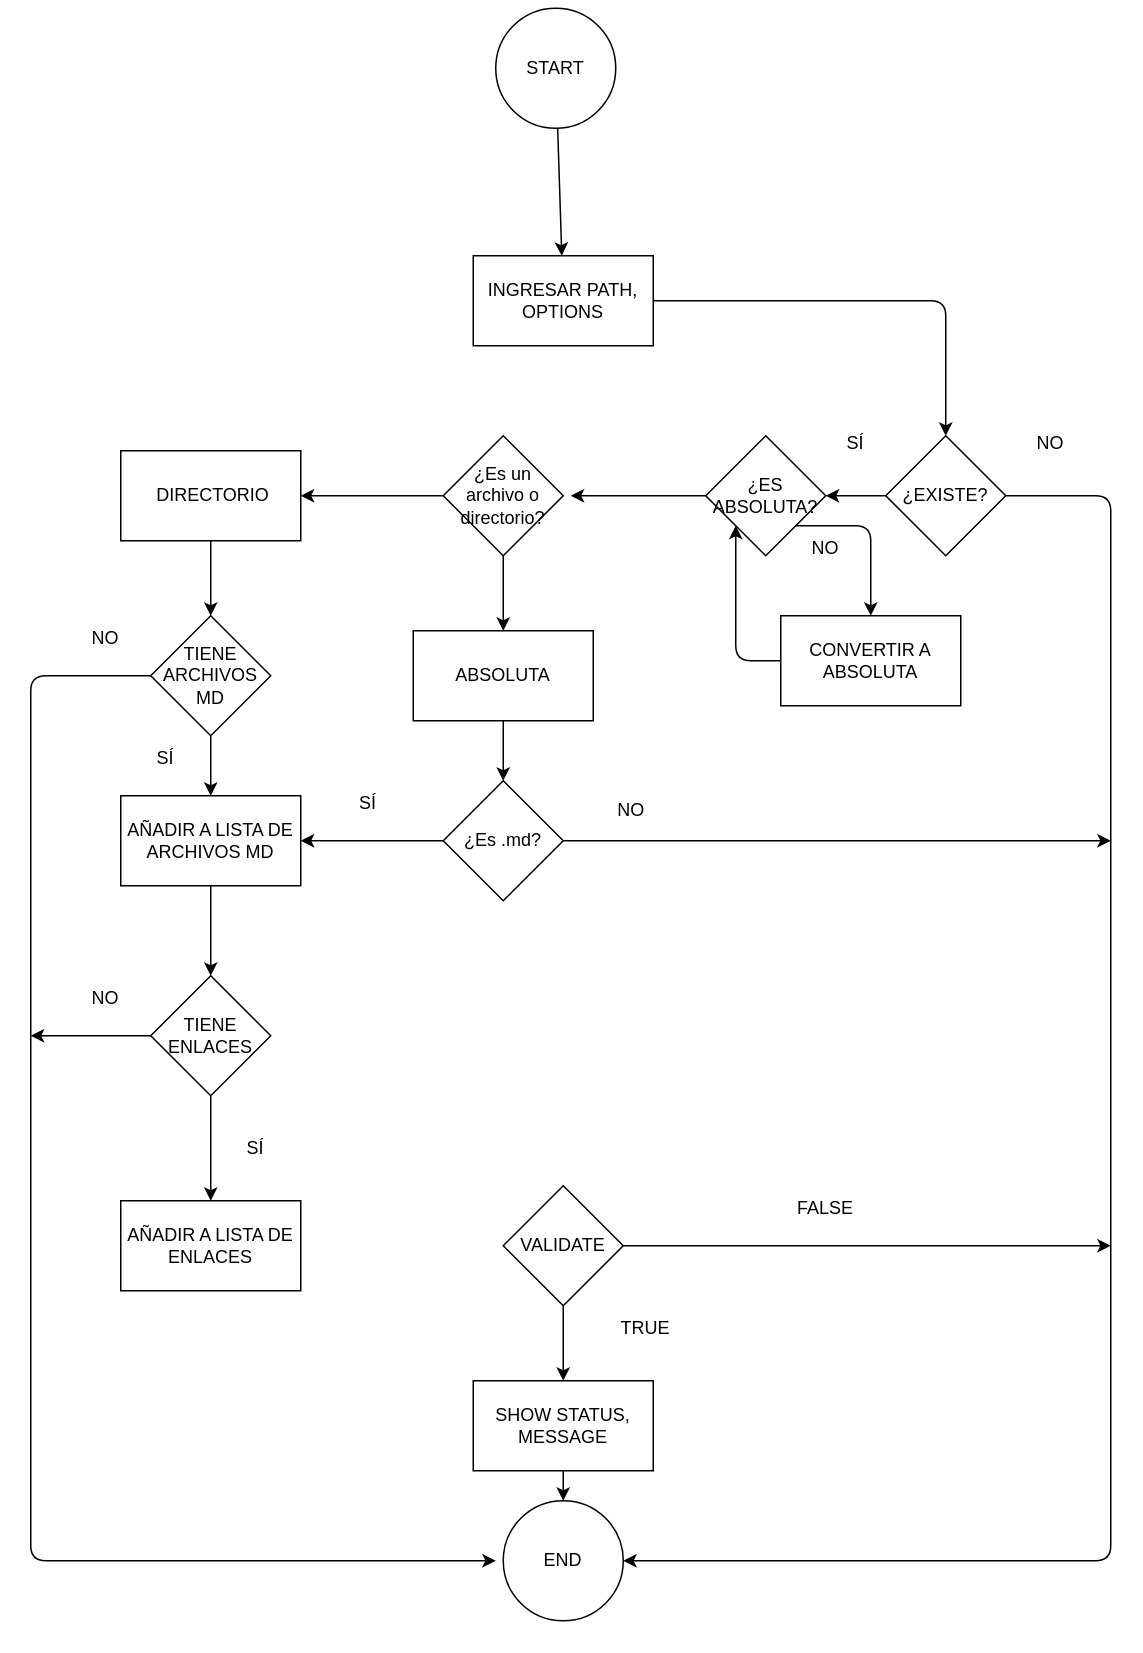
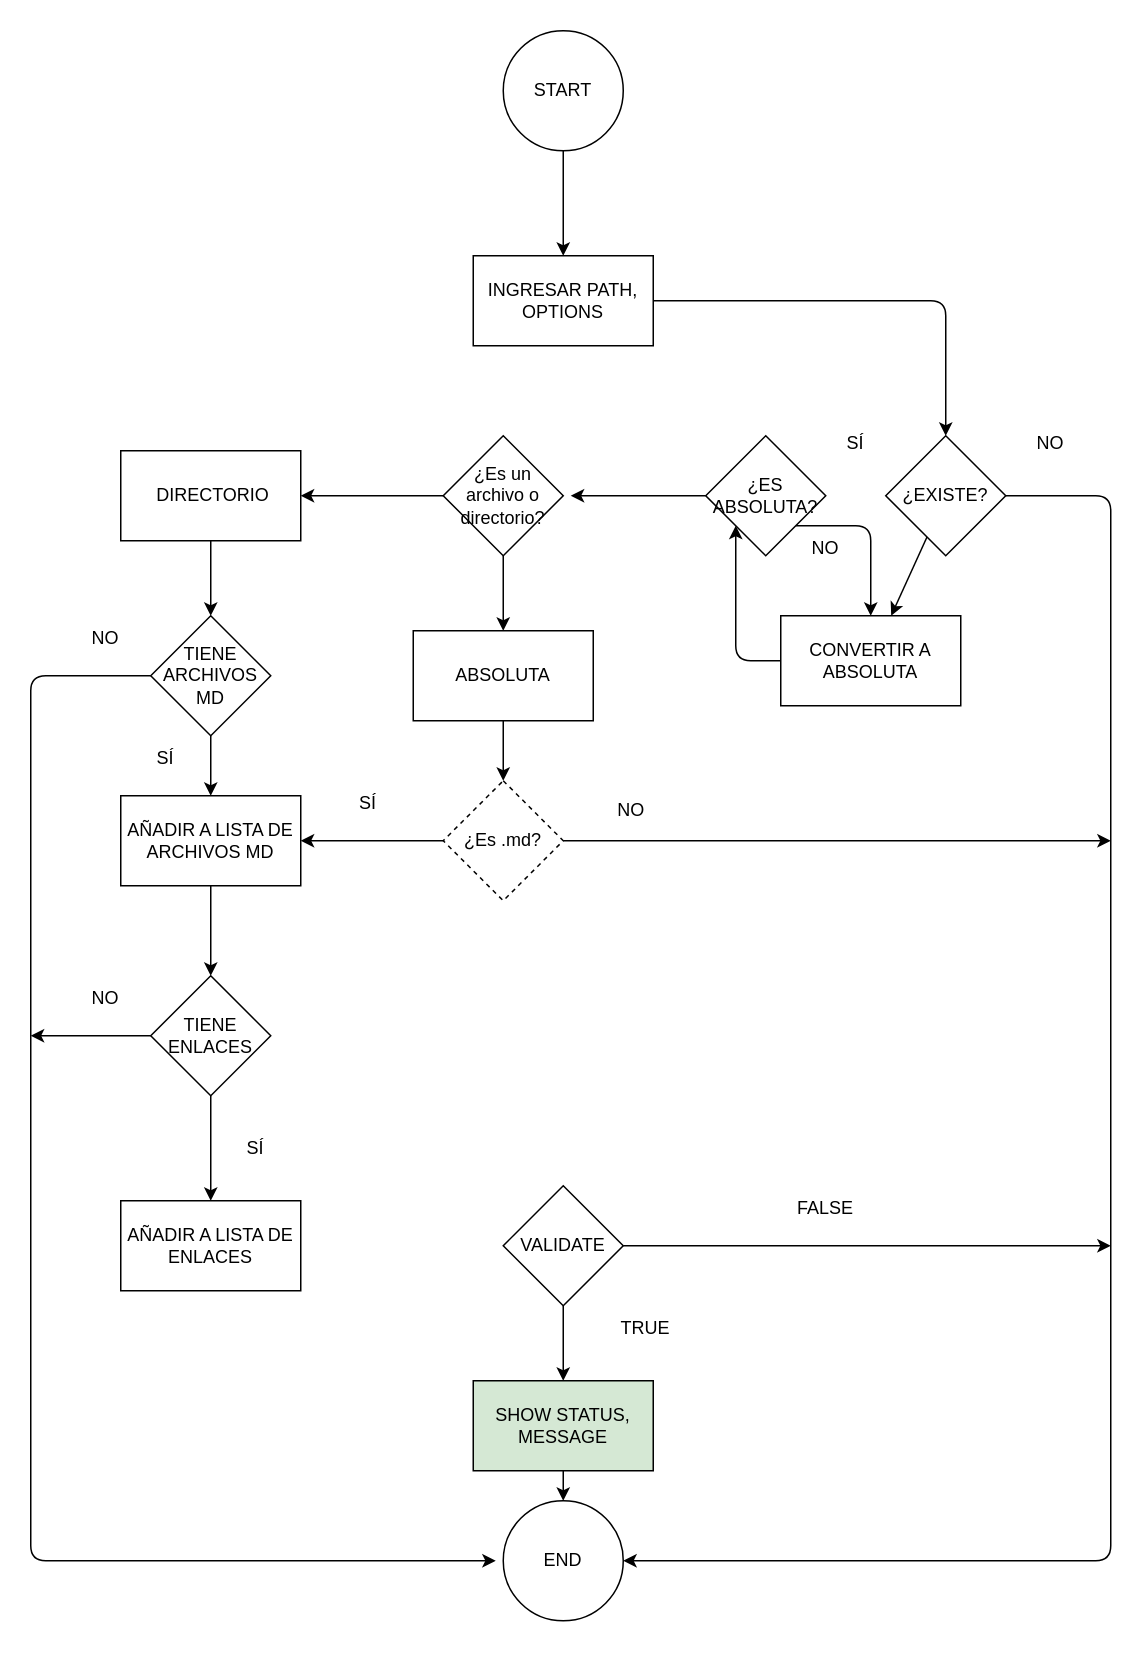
(556, 68) -> (563, 91)
(861, 496) -> (911, 572)
(503, 841) -> (503, 841)
(563, 1426) -> (563, 1426)
